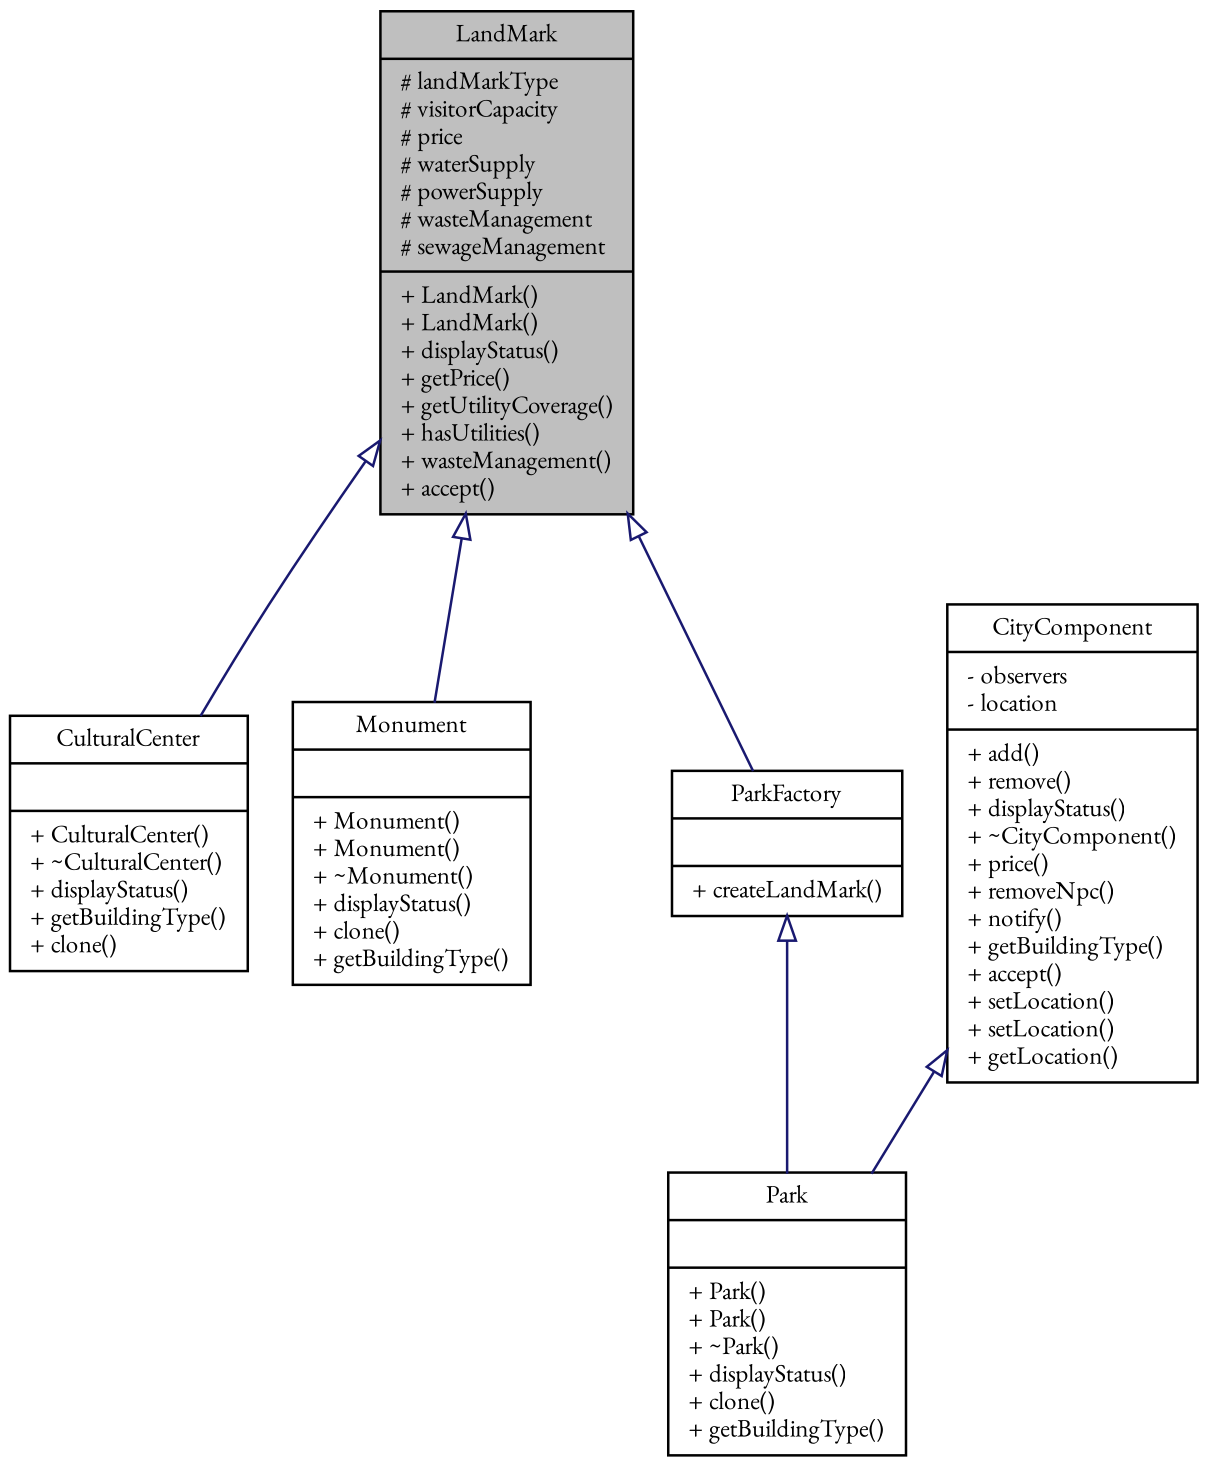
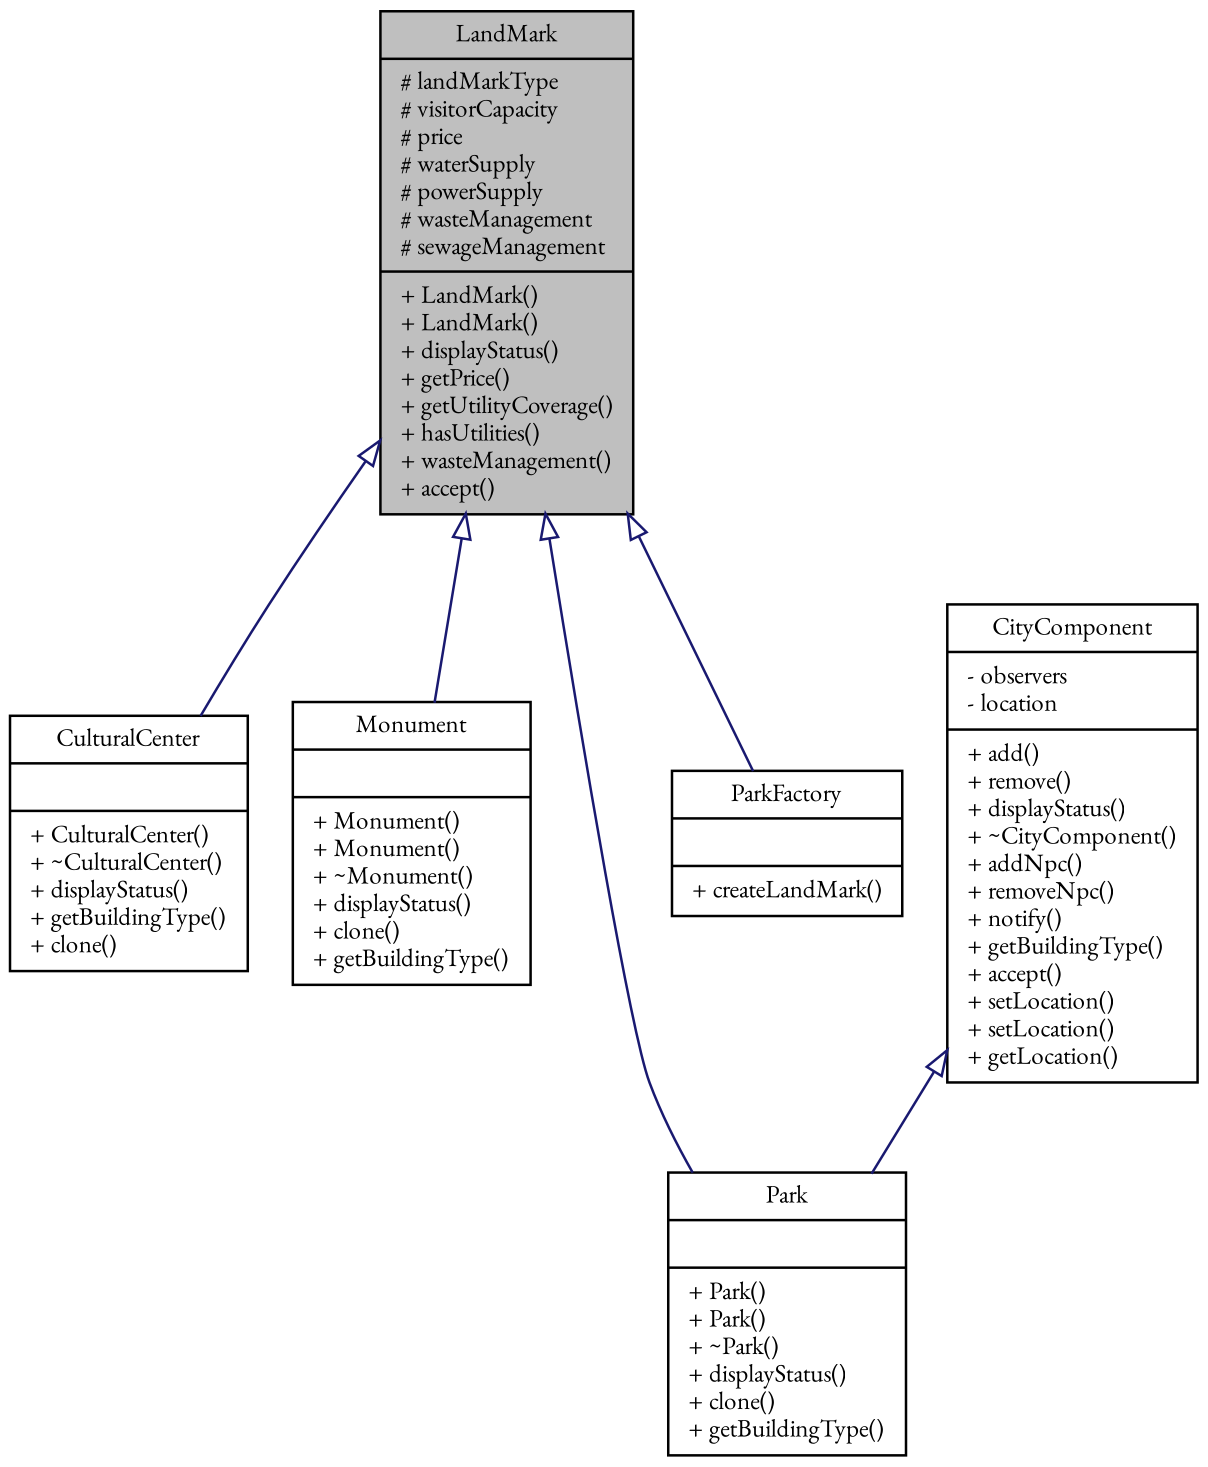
(1009, 863) -> (1025, 863)
(787, 1057) -> (603, 861)
